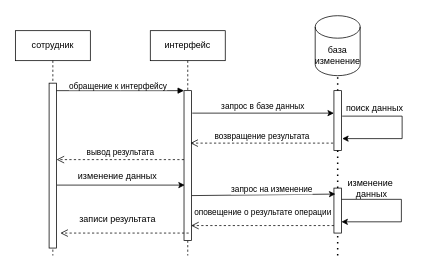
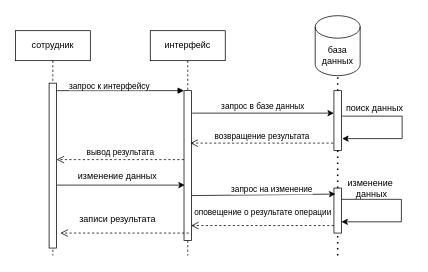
(338, 55) -> (338, 55)
(118, 91) -> (115, 86)
